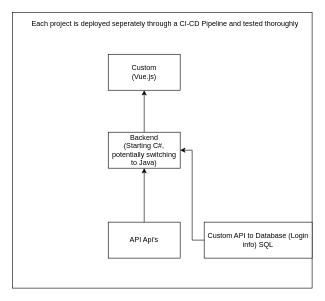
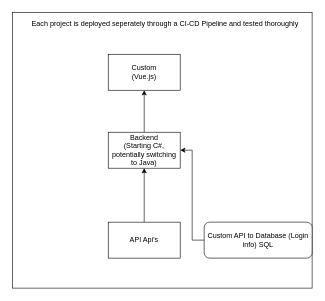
(258, 240) -> (258, 240)
